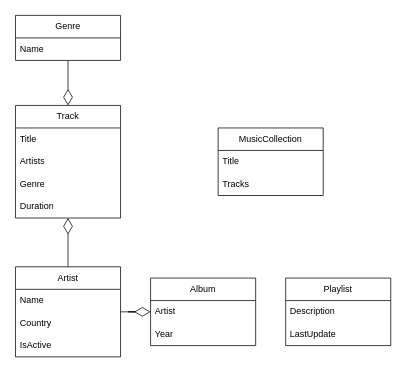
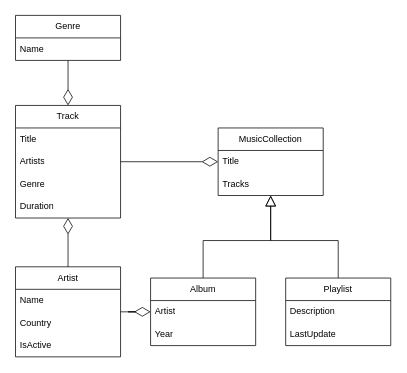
none -> (162, 162)
none -> (217, 240)
none -> (324, 240)
